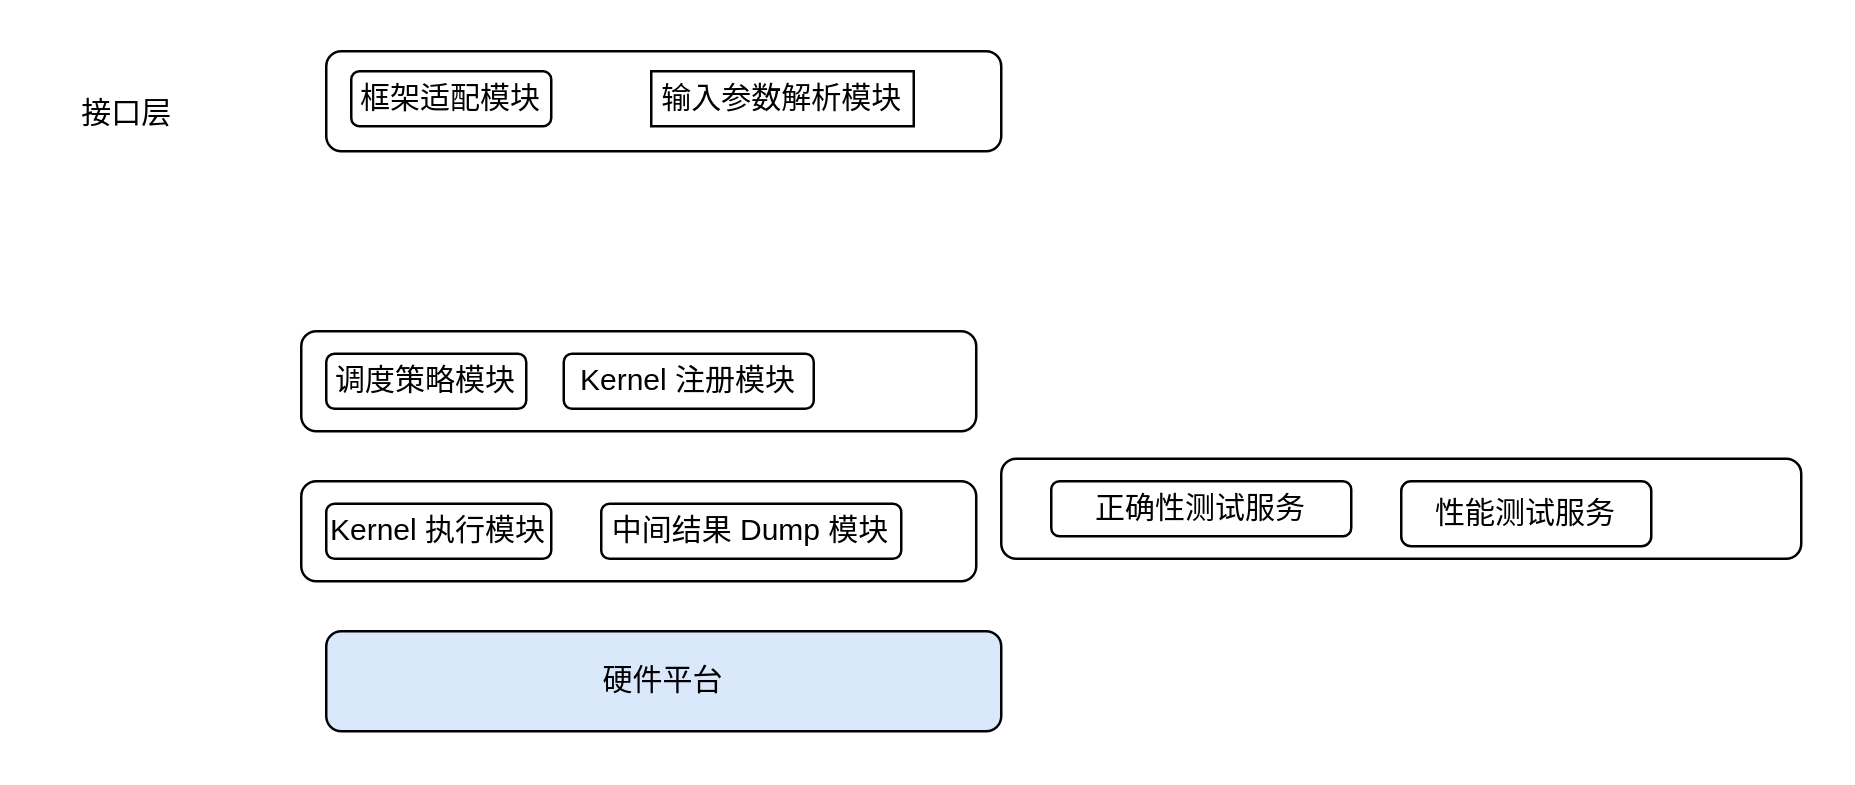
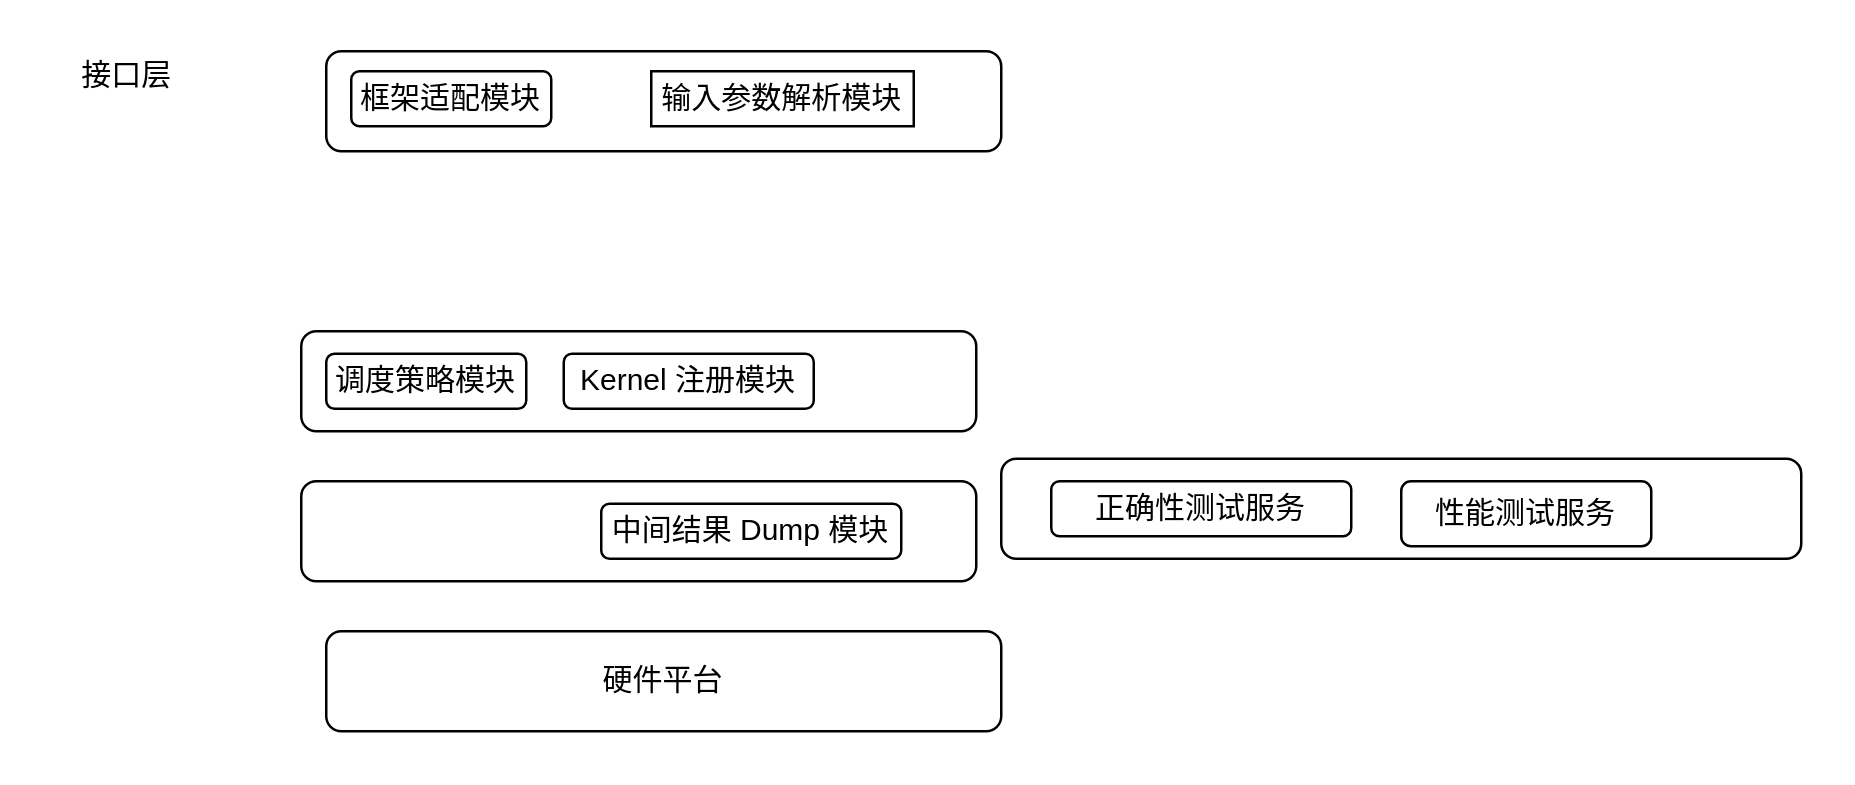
(126, 114) -> (126, 76)
(439, 531) -> none
(664, 681) -> (664, 681)
